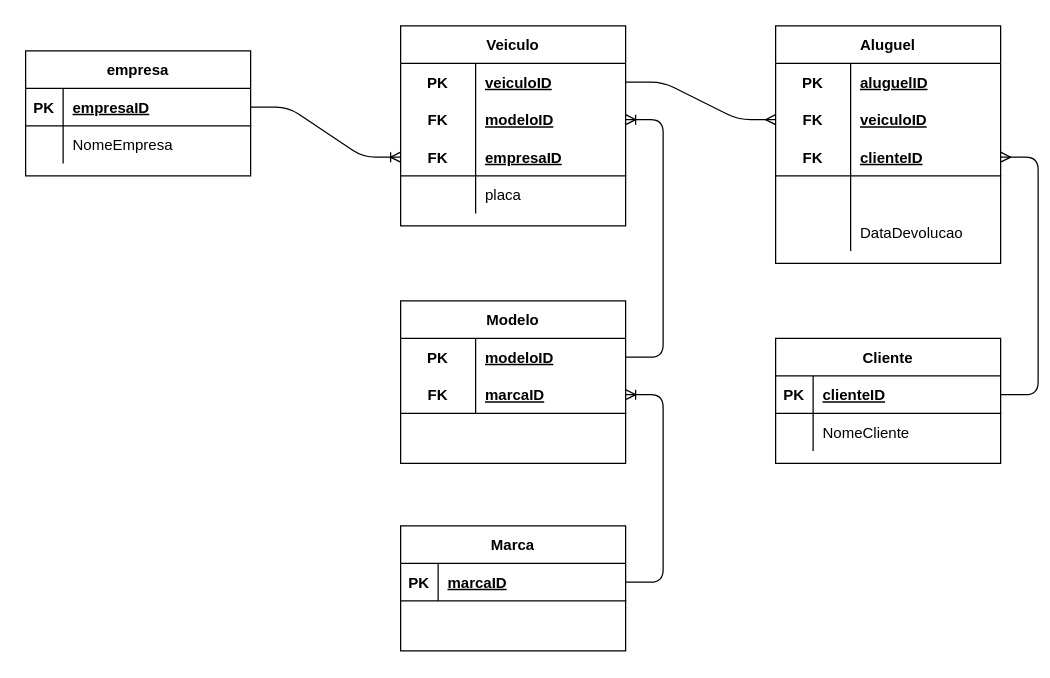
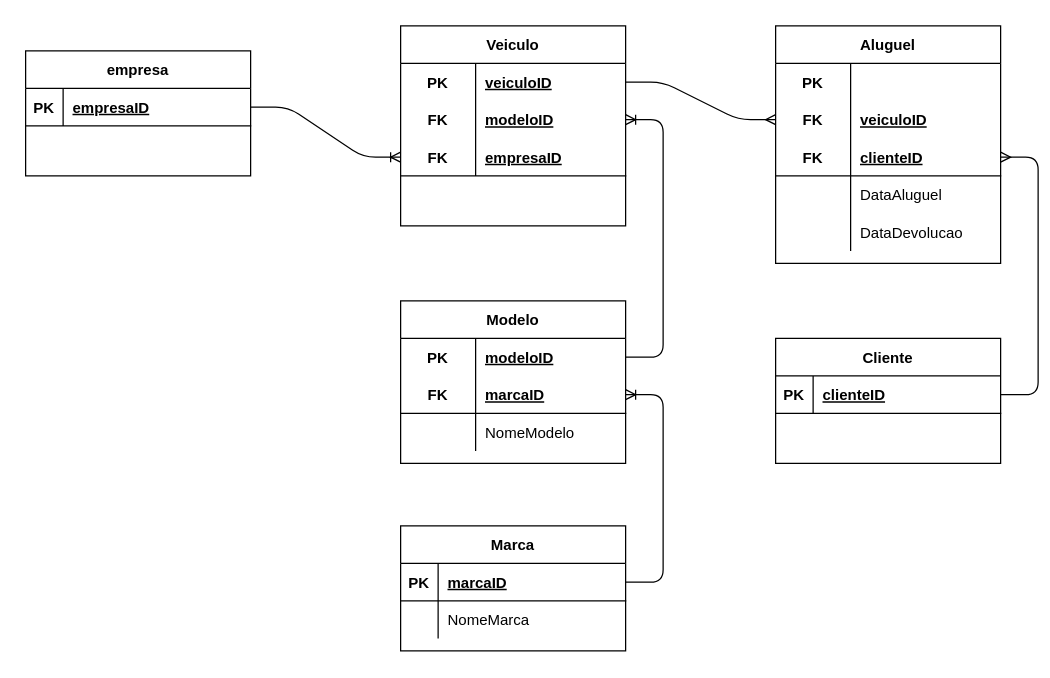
(926, 82) -> none
(157, 144) -> none
(551, 194) -> none
none -> (926, 194)
none -> (551, 432)
(907, 432) -> none
none -> (532, 619)
